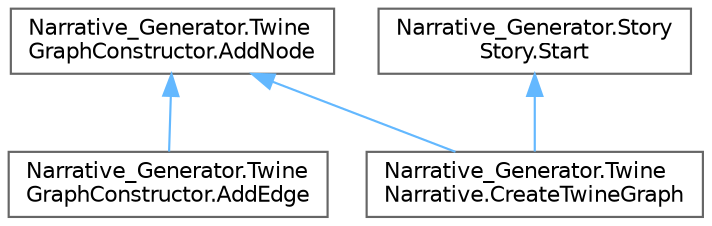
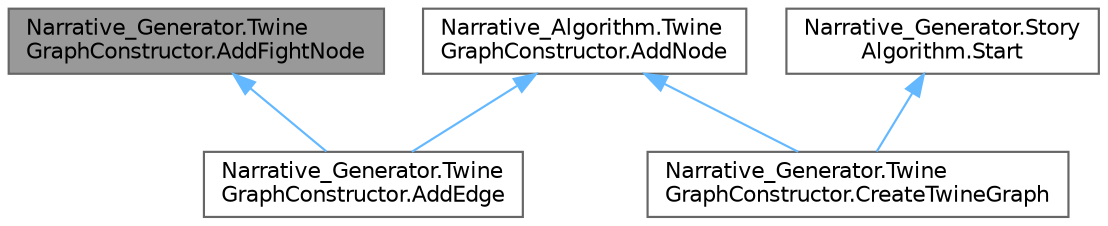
(172, 41) -> (585, 41)
none -> (196, 41)
(535, 41) -> (943, 41)
(535, 184) -> (858, 184)
